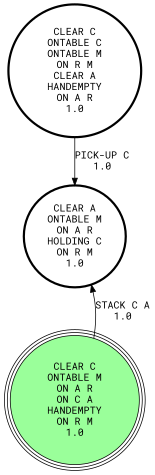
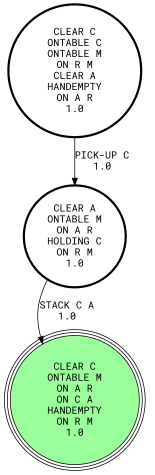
(96, 315) -> (38, 307)
